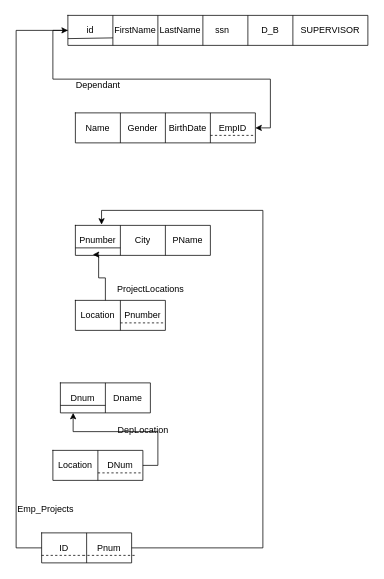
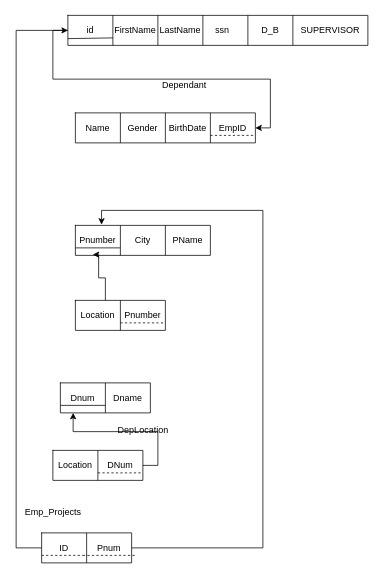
(98, 85) -> (184, 85)
(150, 289) -> none
(45, 509) -> (53, 513)
